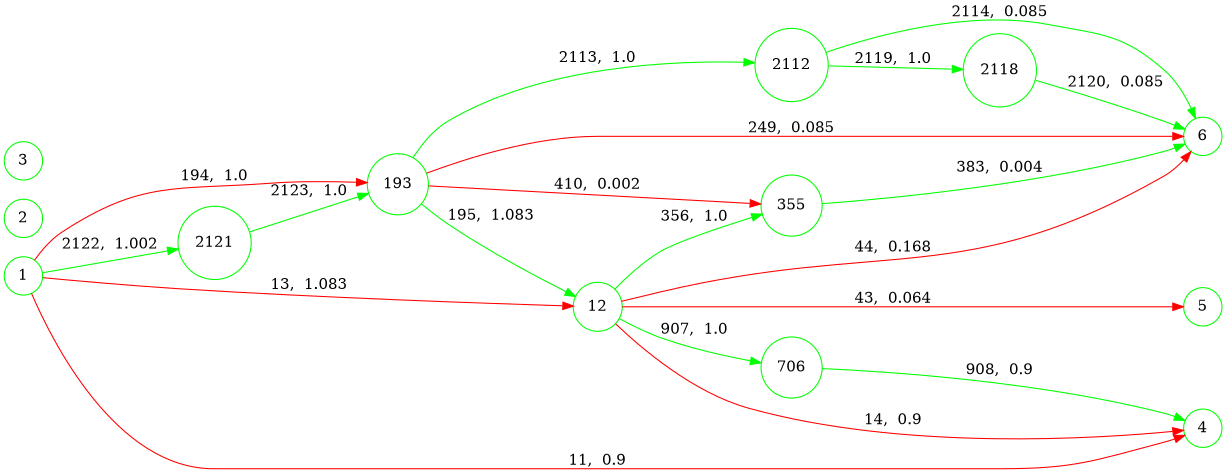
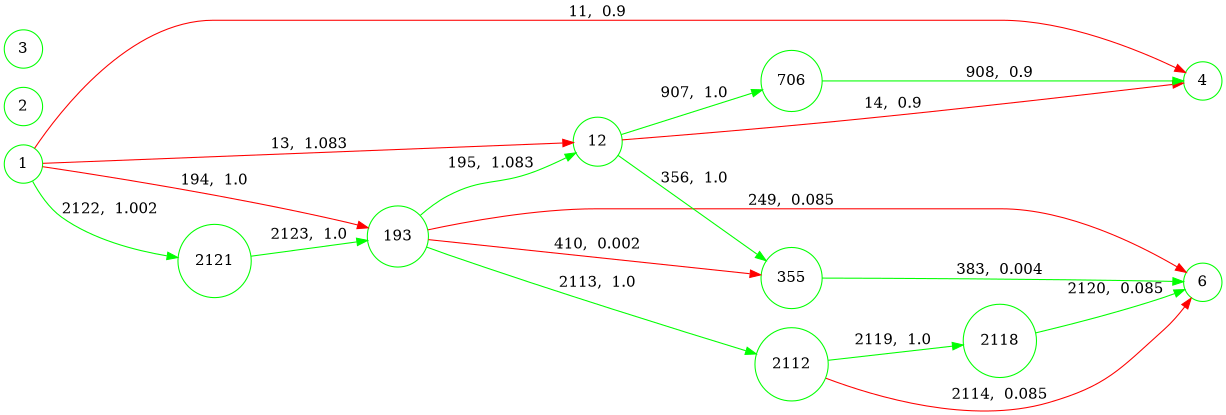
(1023, 21) -> (1020, 409)
(911, 258) -> none
(1203, 307) -> none
